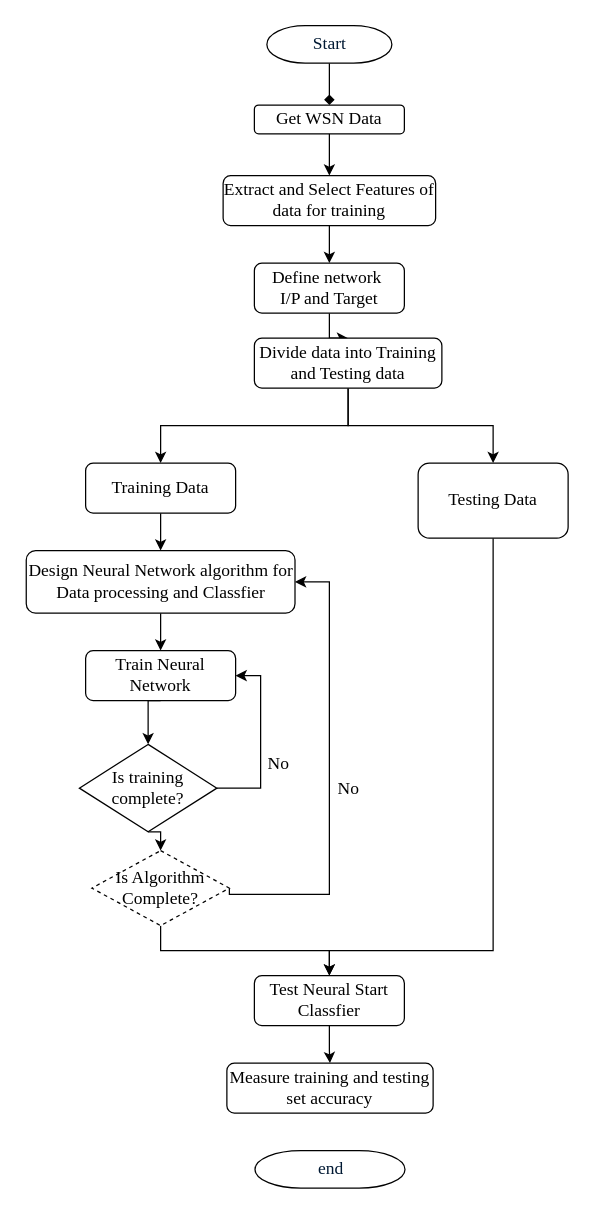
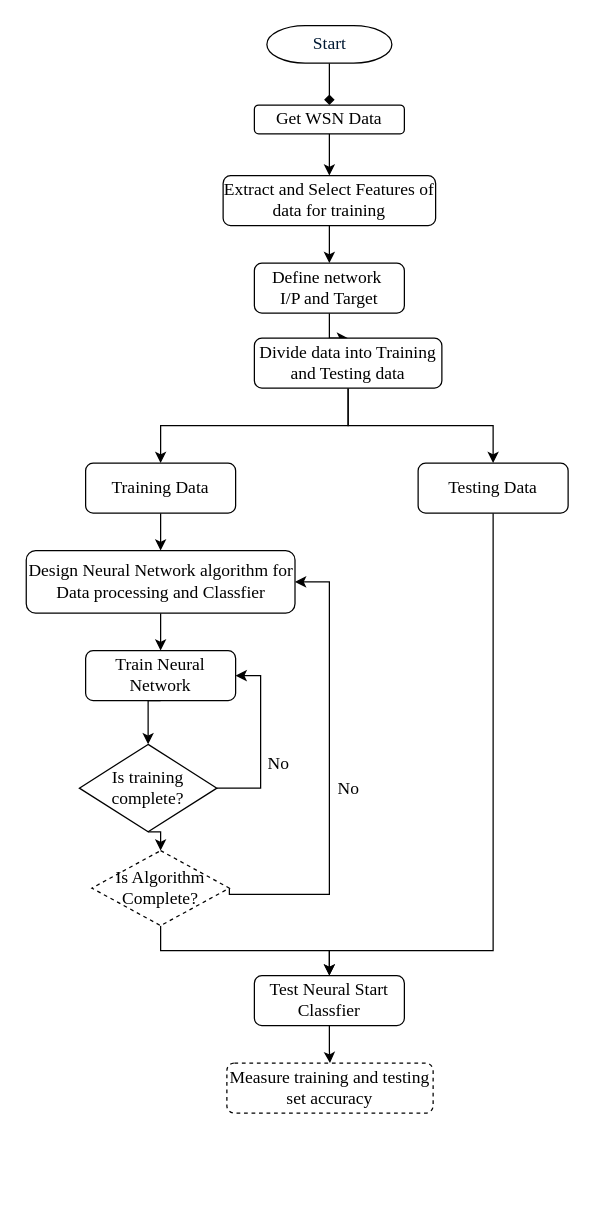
(493, 501) -> (493, 488)
(330, 1088) -> (330, 1088)
(330, 1169) -> none
